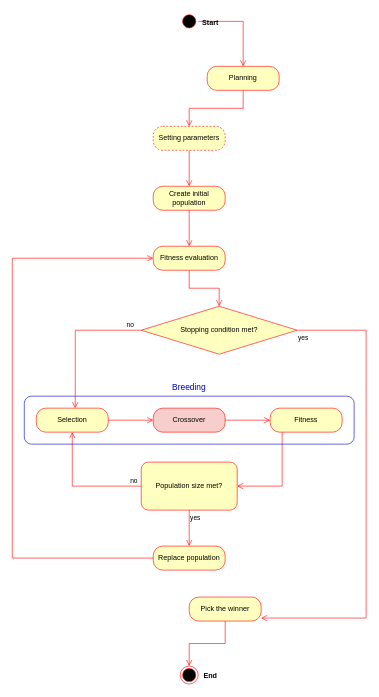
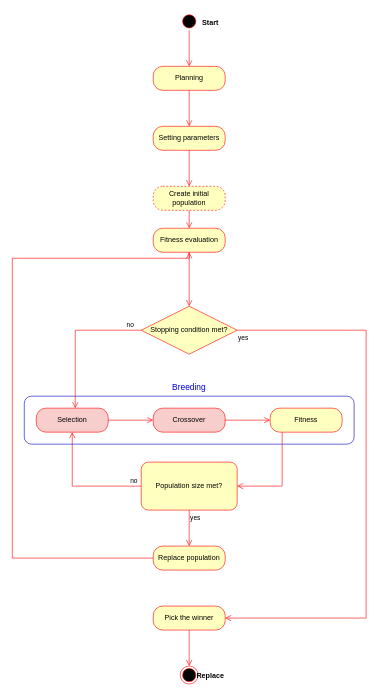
(243, 78) -> (189, 78)
(189, 138) -> (189, 138)
(189, 198) -> (189, 198)
(189, 258) -> (189, 240)
(219, 330) -> (189, 330)
(72, 420) -> (72, 420)
(225, 609) -> (189, 618)
(211, 677) -> (211, 677)
